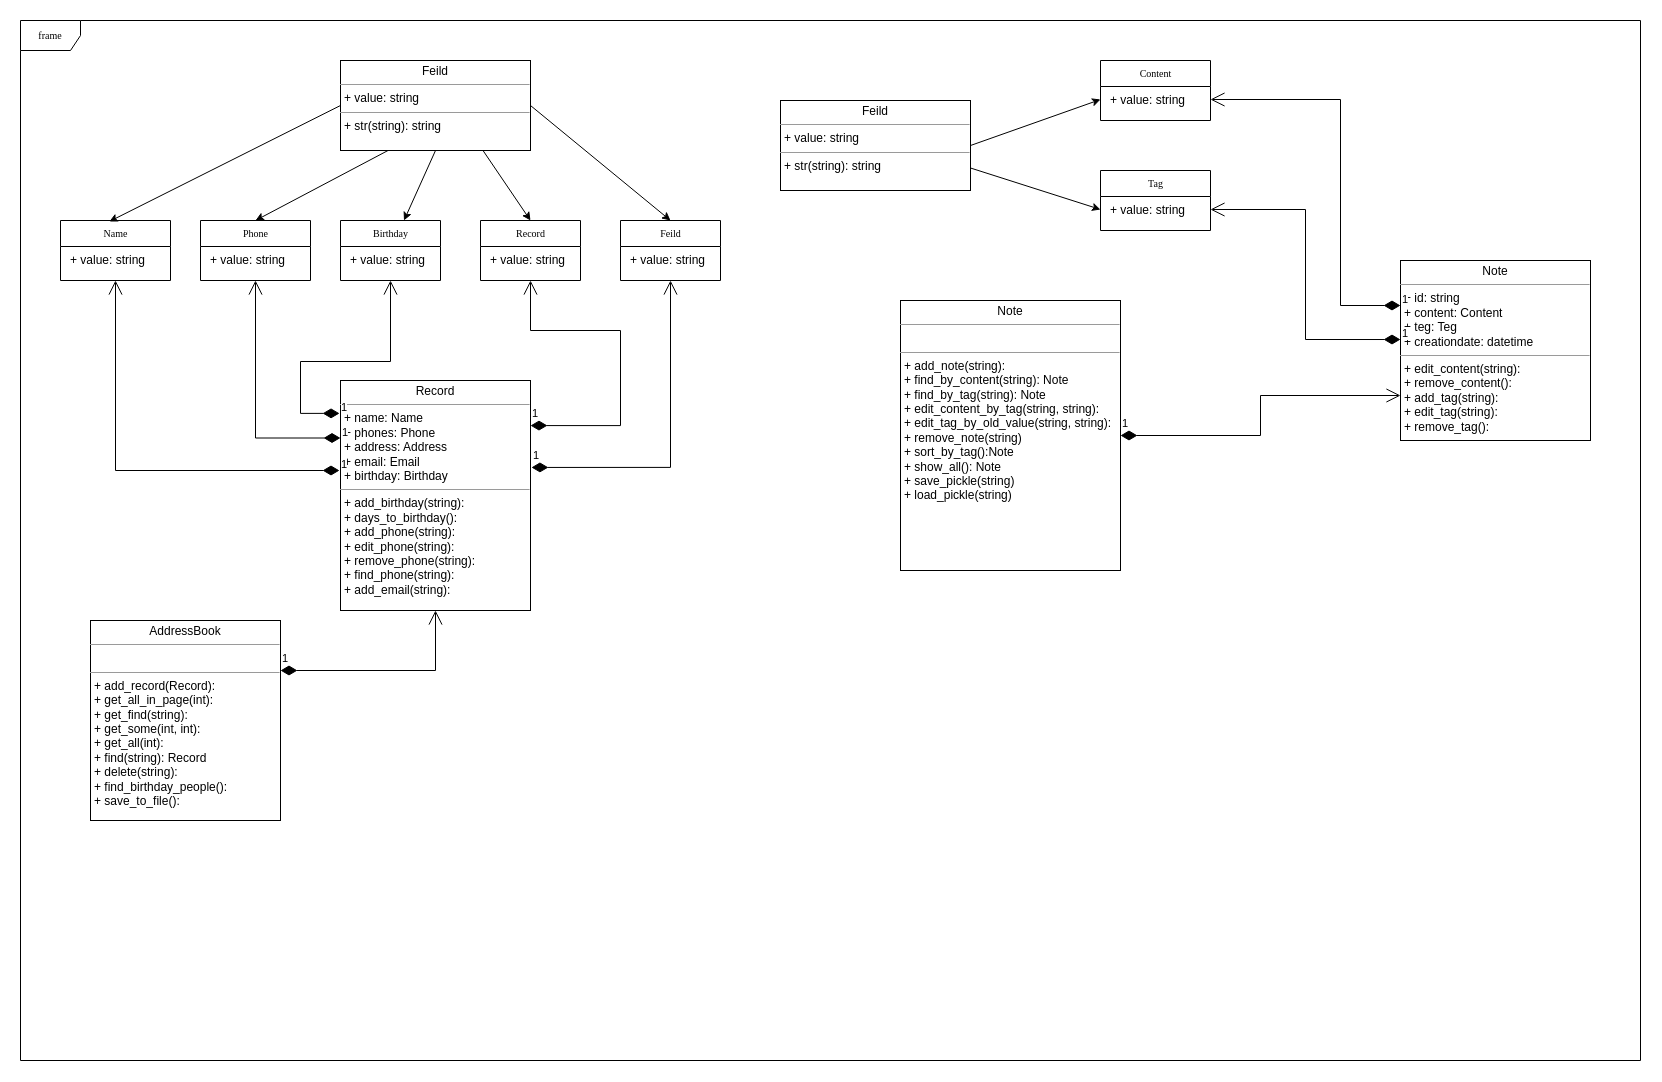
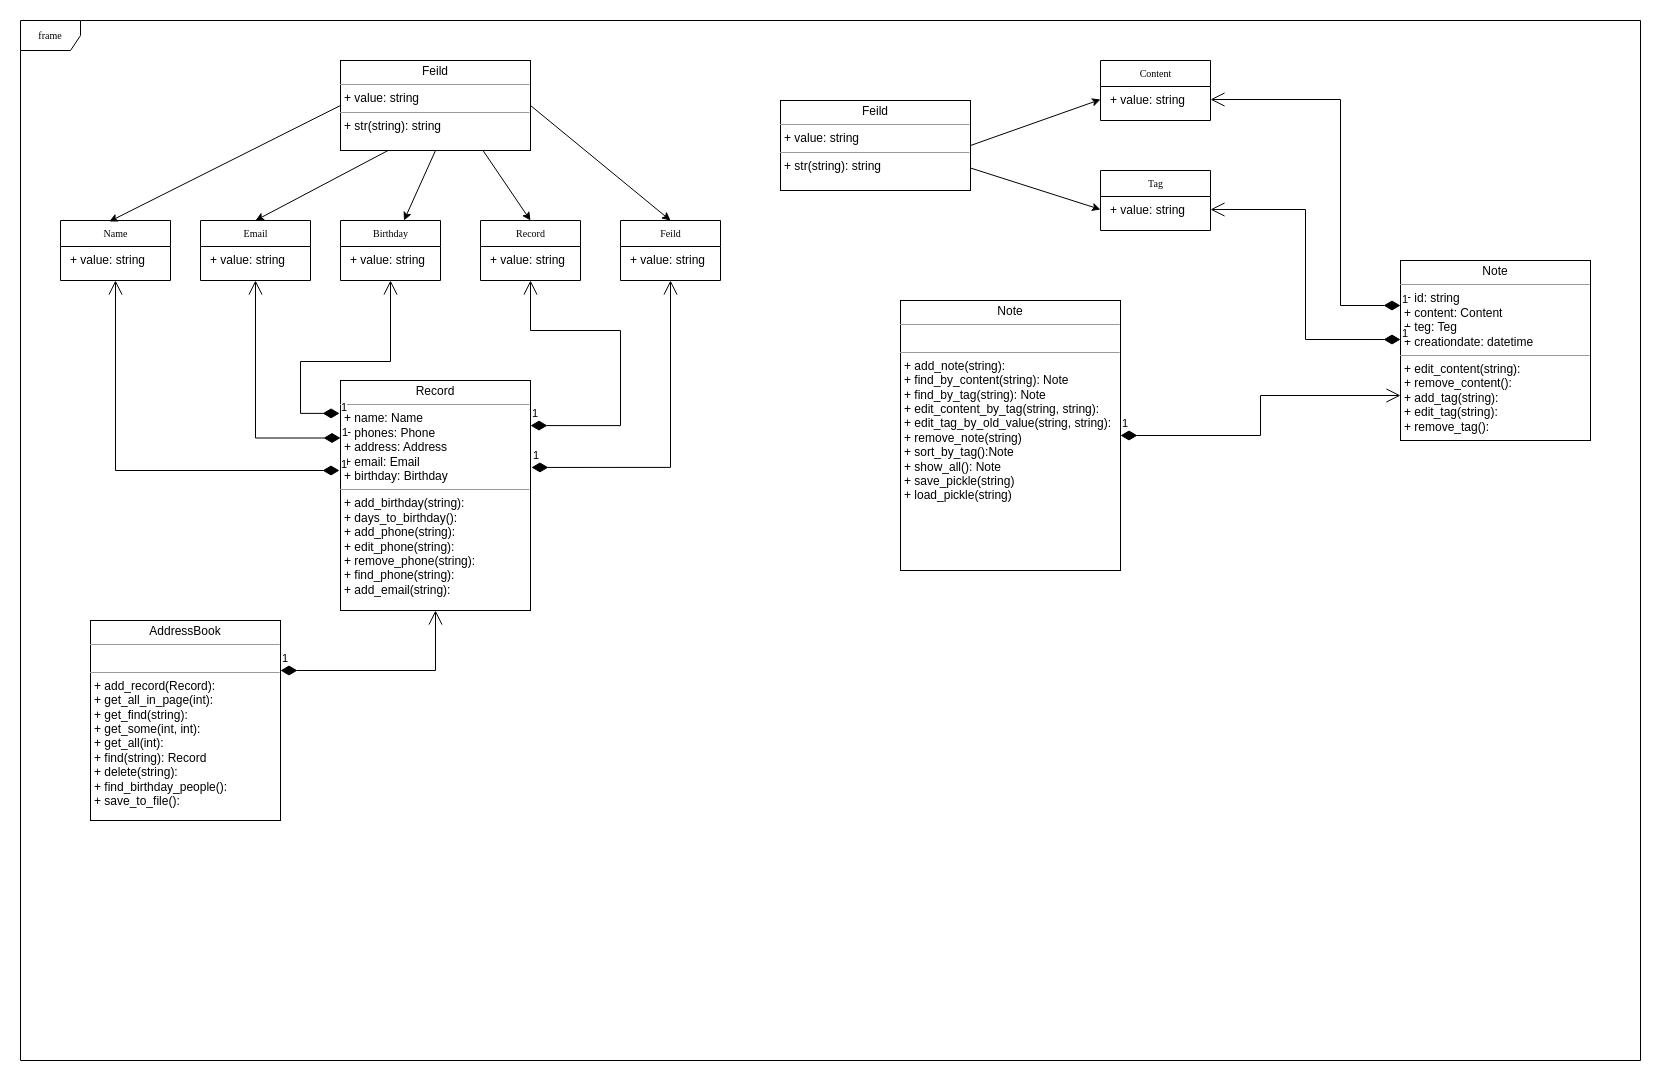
(256, 234) -> (256, 234)
